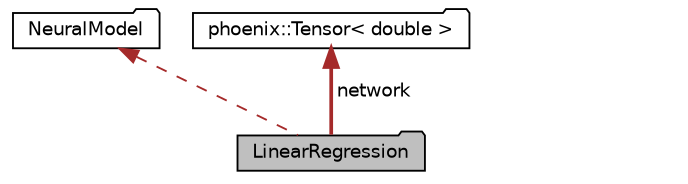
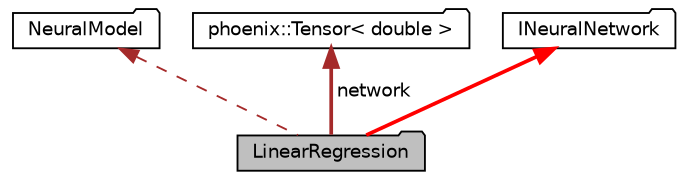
none -> (589, 31)
